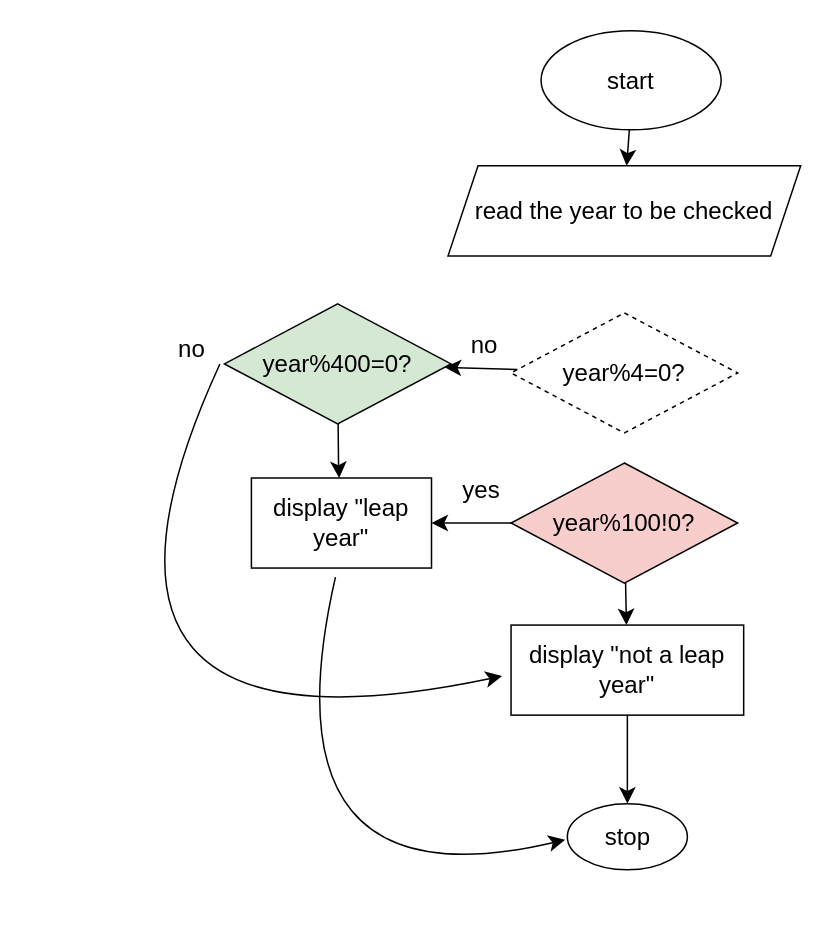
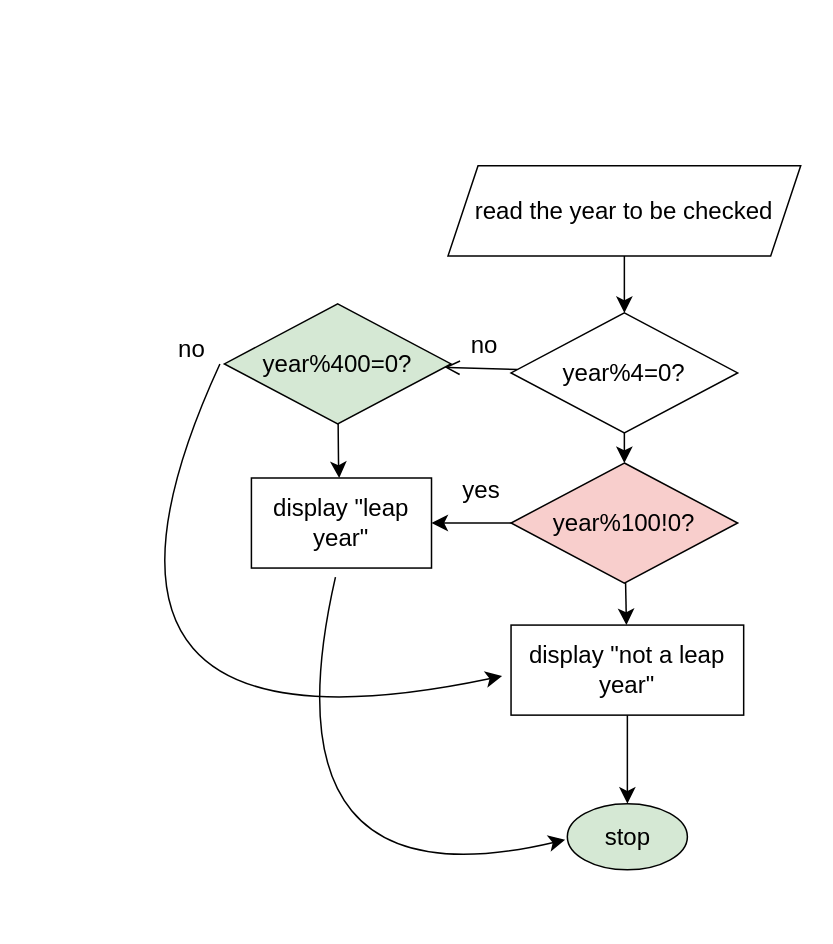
(631, 80) -> none
(628, 142) -> none
none -> (624, 278)
(458, 368) -> (454, 367)
(624, 373) -> (624, 373)
none -> (624, 440)
(627, 836) -> (627, 836)
